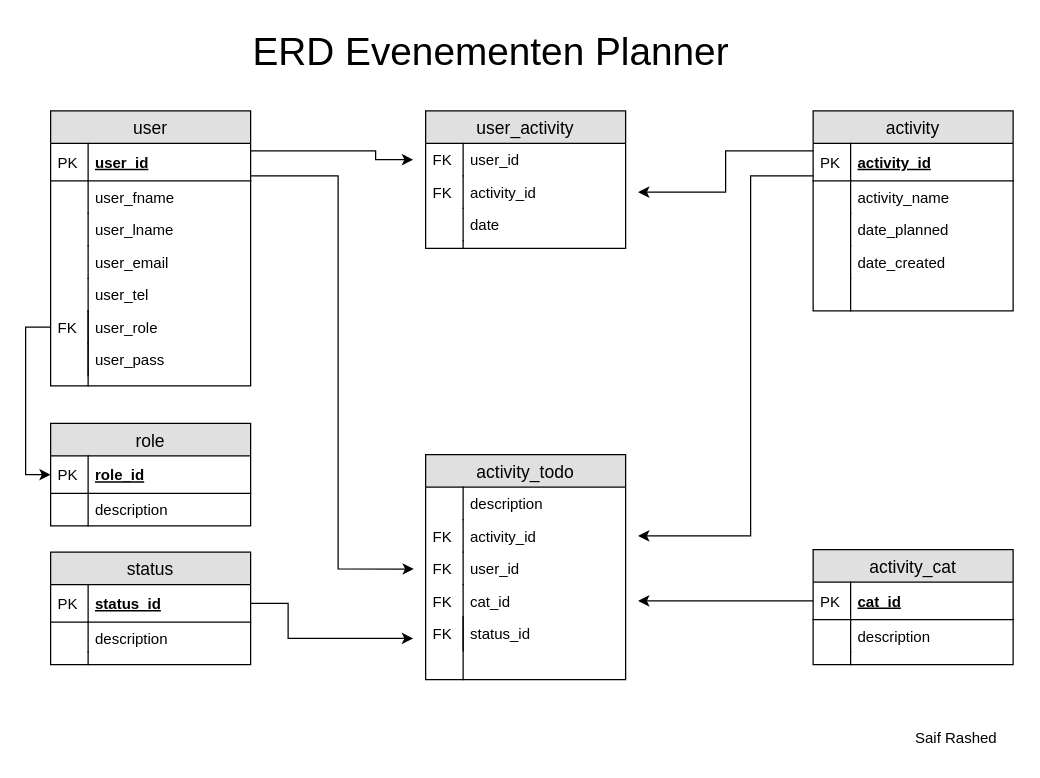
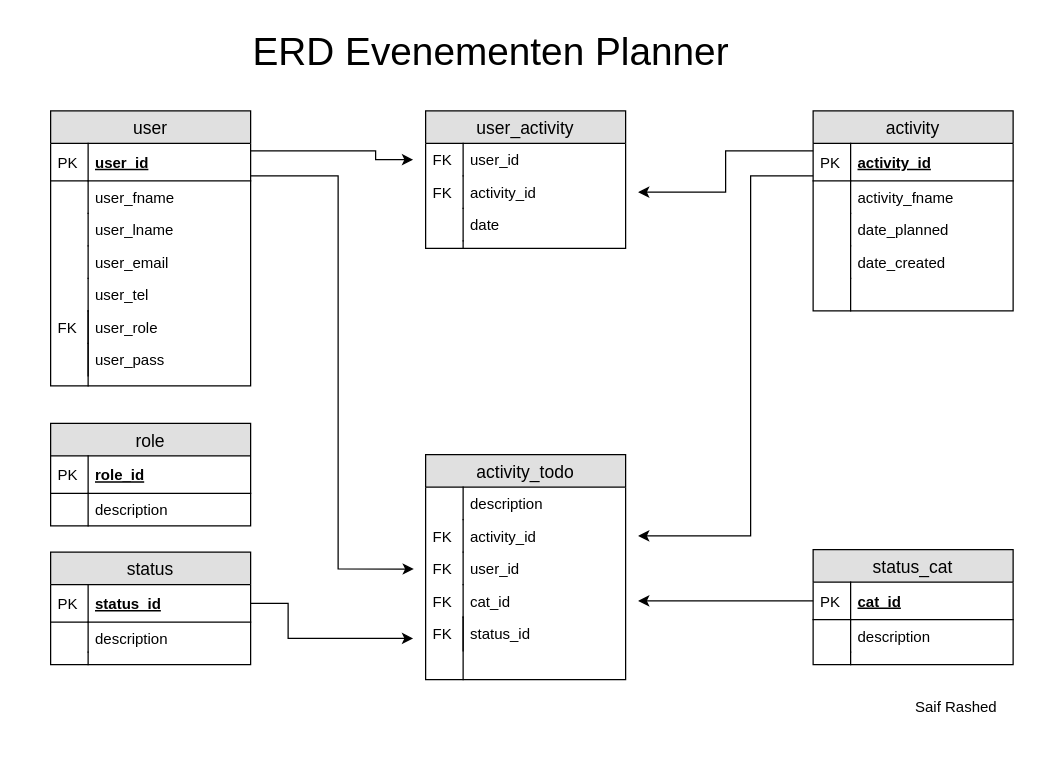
(908, 198) -> (912, 198)
(26, 396) -> none
(913, 567) -> (913, 567)
(957, 738) -> (957, 707)
